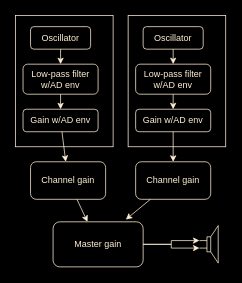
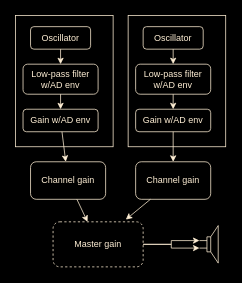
(98, 244) -> (98, 244)
